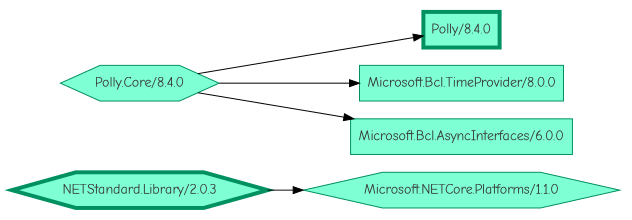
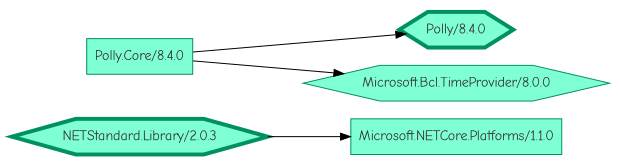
(461, 30) -> (456, 30)
(140, 83) -> (140, 56)
(461, 83) -> (456, 83)
(461, 137) -> none
(461, 190) -> (456, 137)
